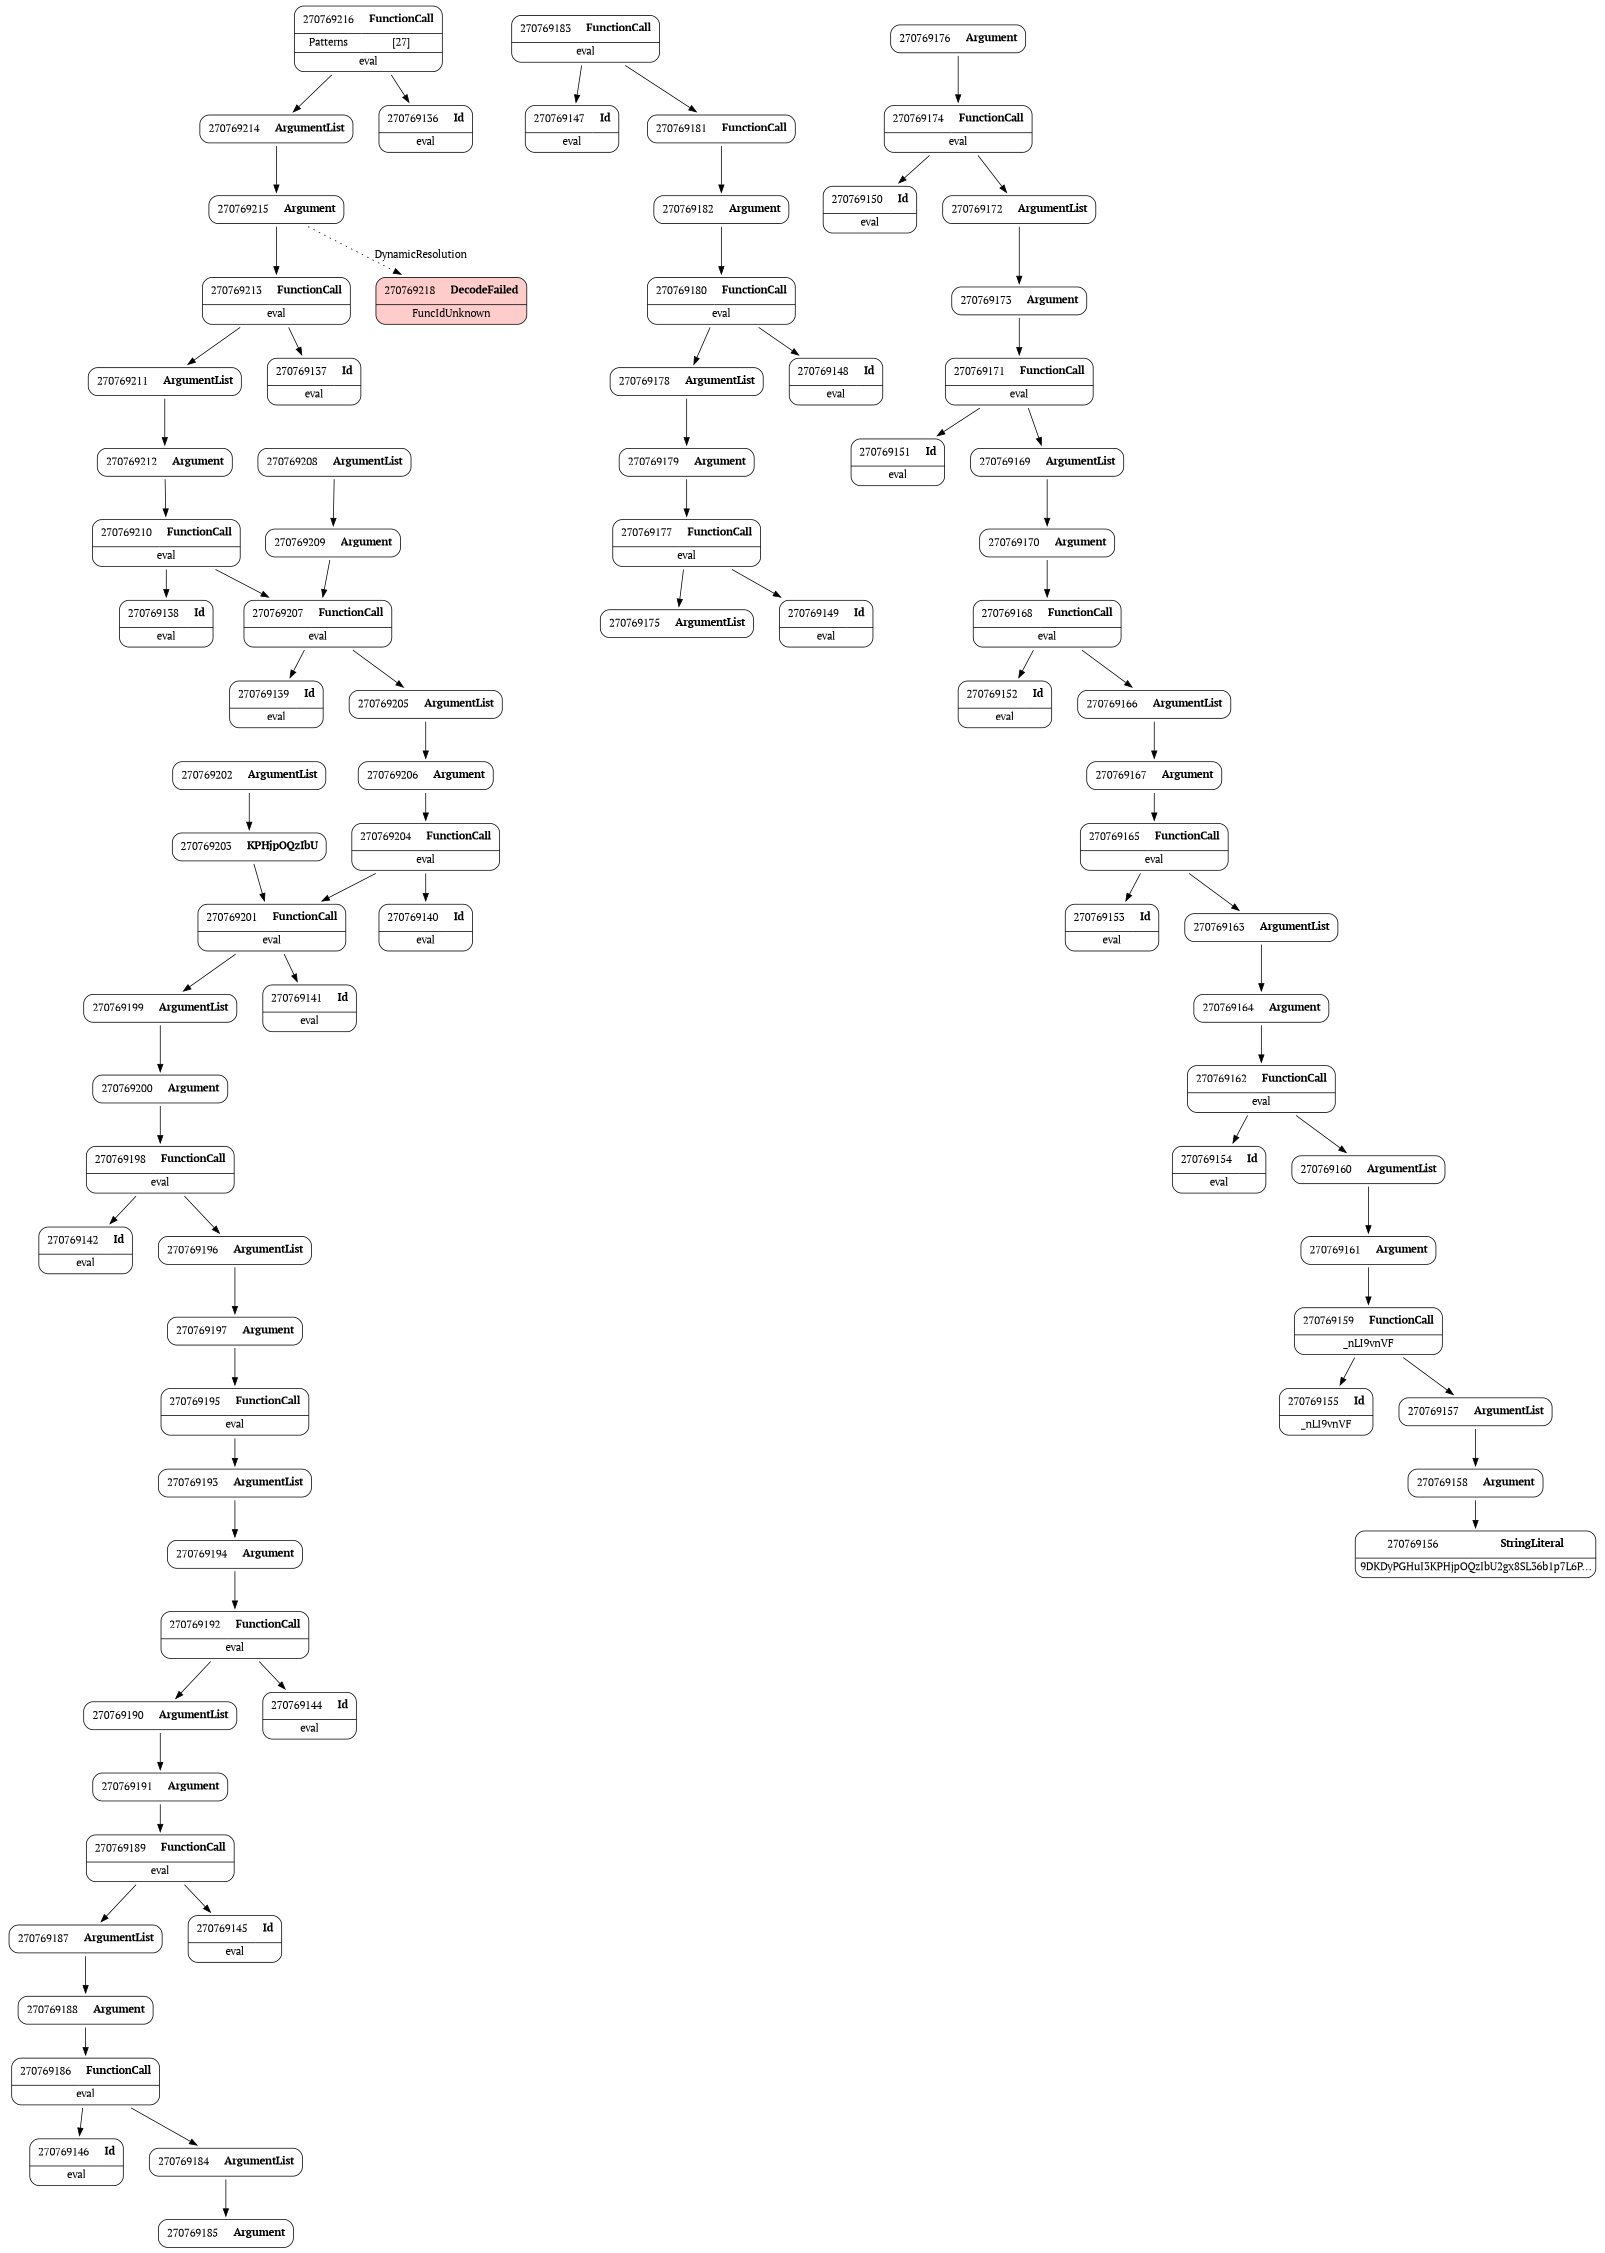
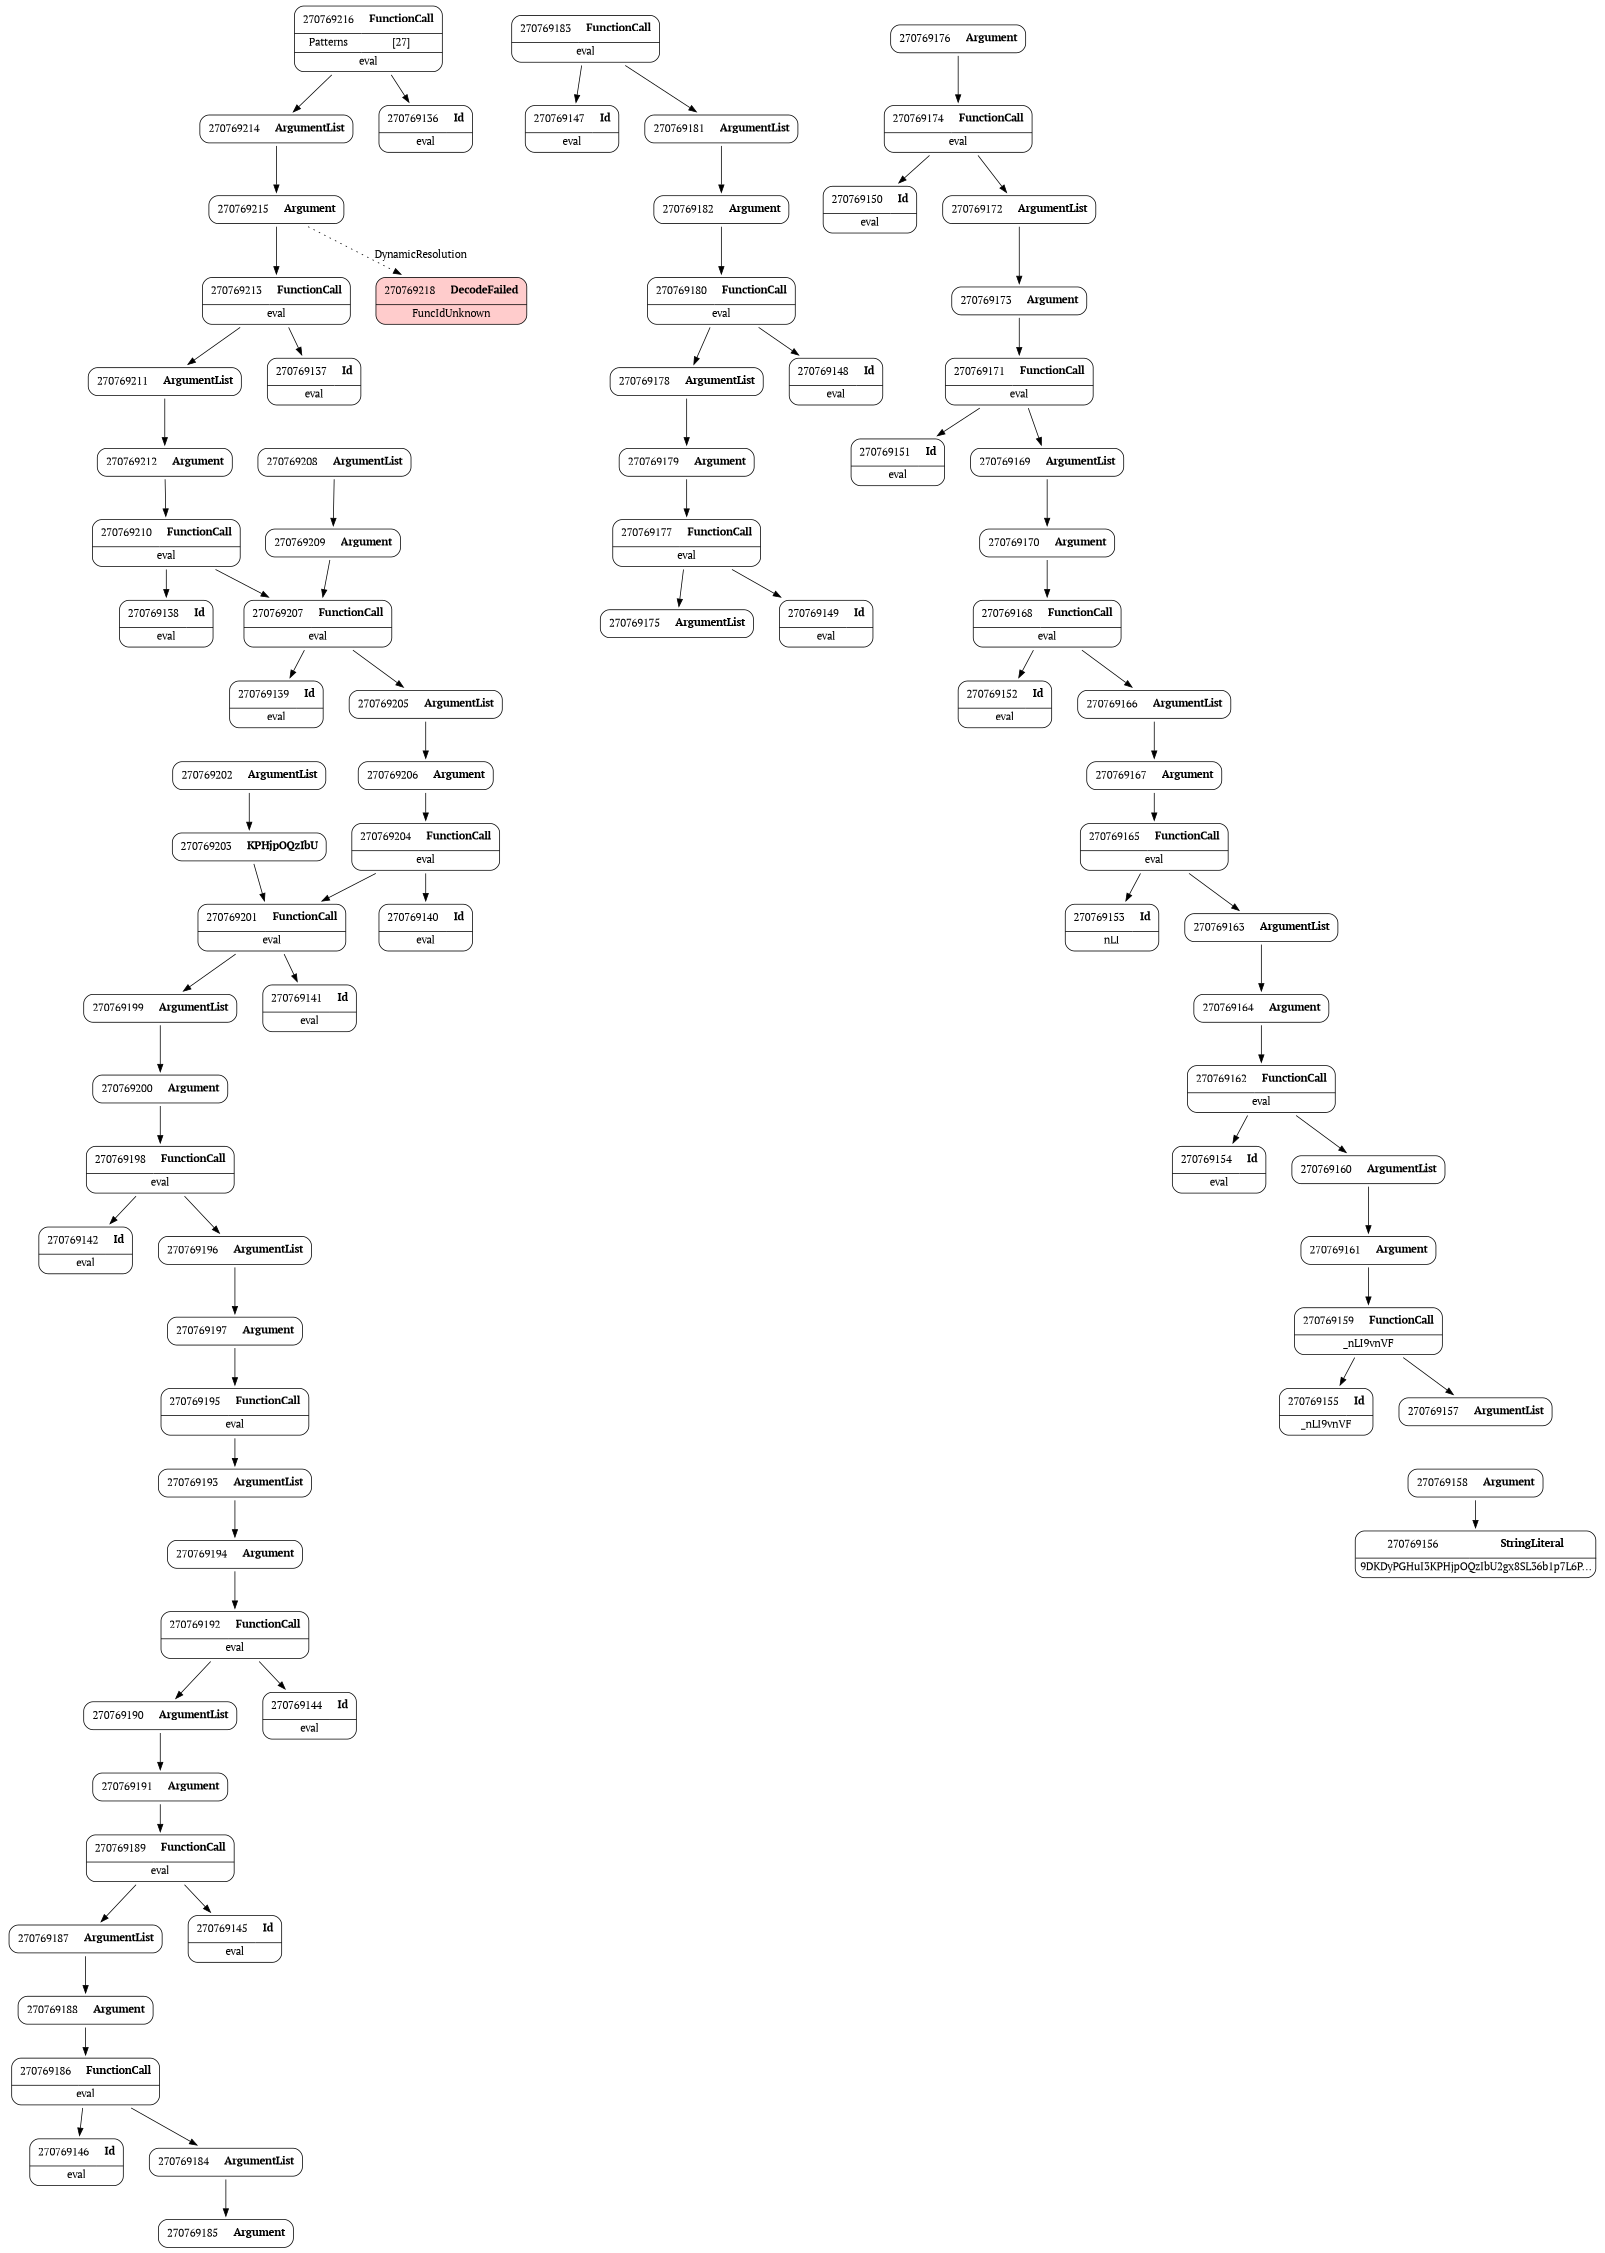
(755, 128) -> (755, 128)
(1112, 940) -> (1112, 940)
(1476, 1444) -> none
